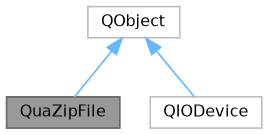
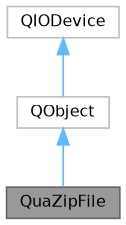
(175, 74) -> (63, 76)
